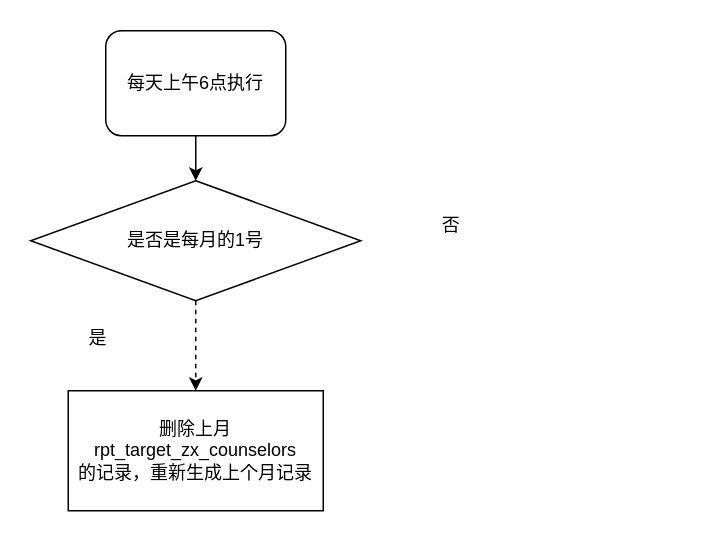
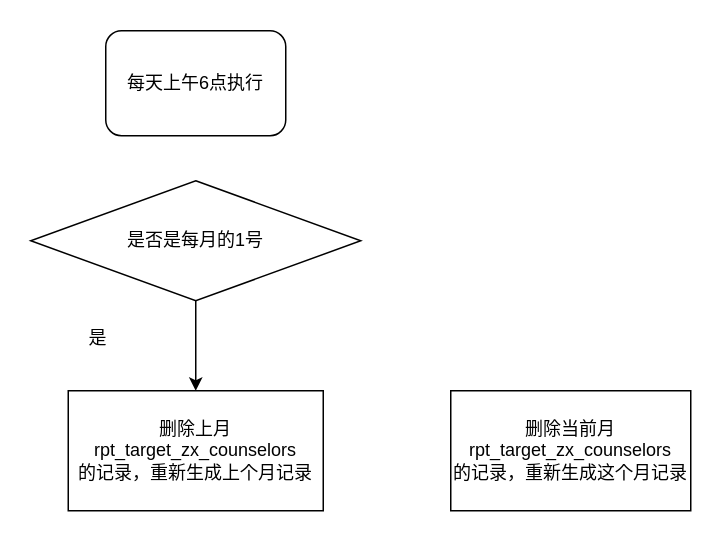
(196, 153) -> none
(451, 226) -> none
(196, 342) -> (196, 342)
none -> (571, 451)
